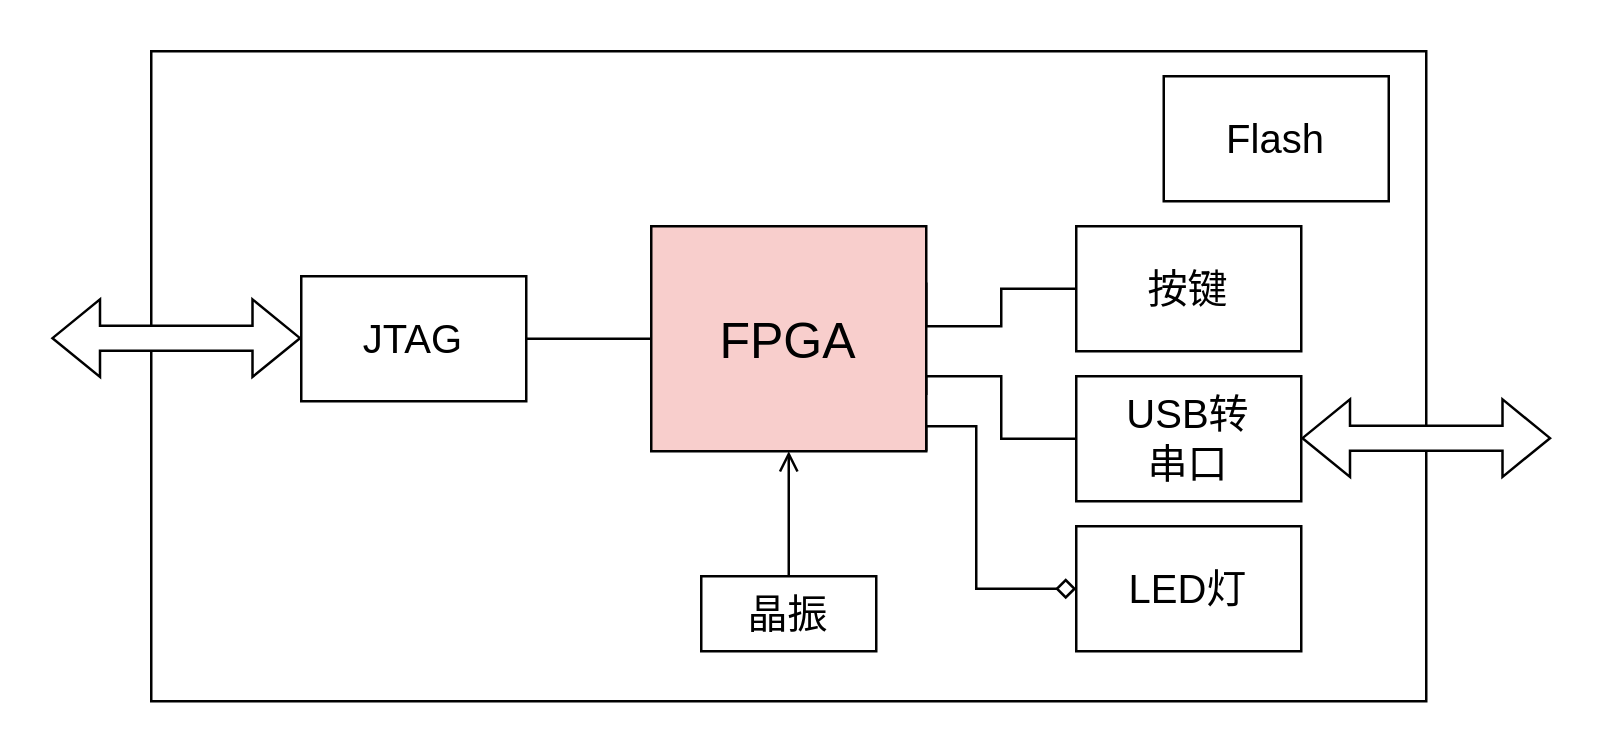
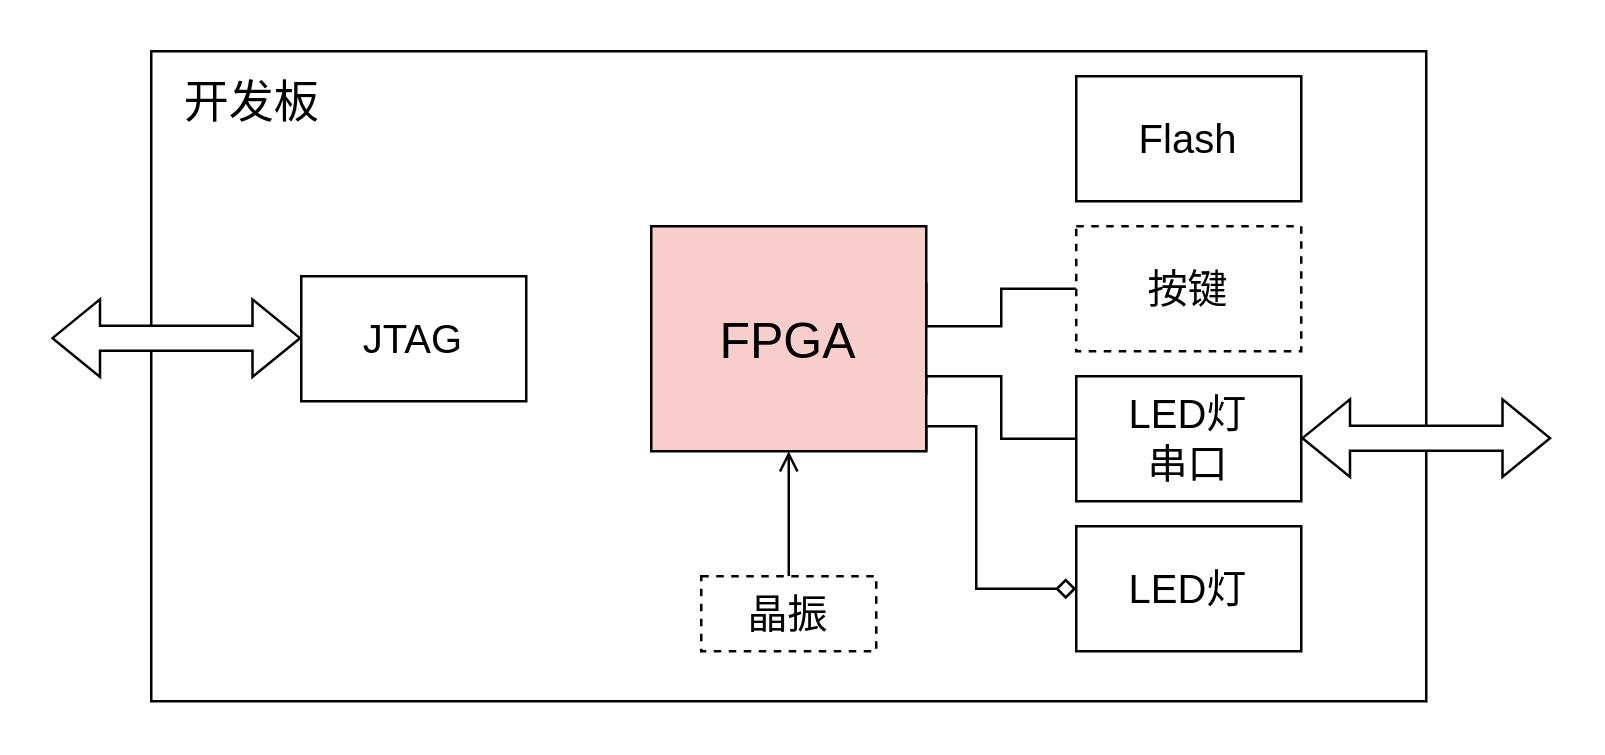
none -> (251, 101)
(1276, 139) -> (1189, 139)
(1189, 289) -> (1189, 289)
(588, 339) -> none
(1189, 439) -> (1189, 439)
(789, 614) -> (789, 614)
